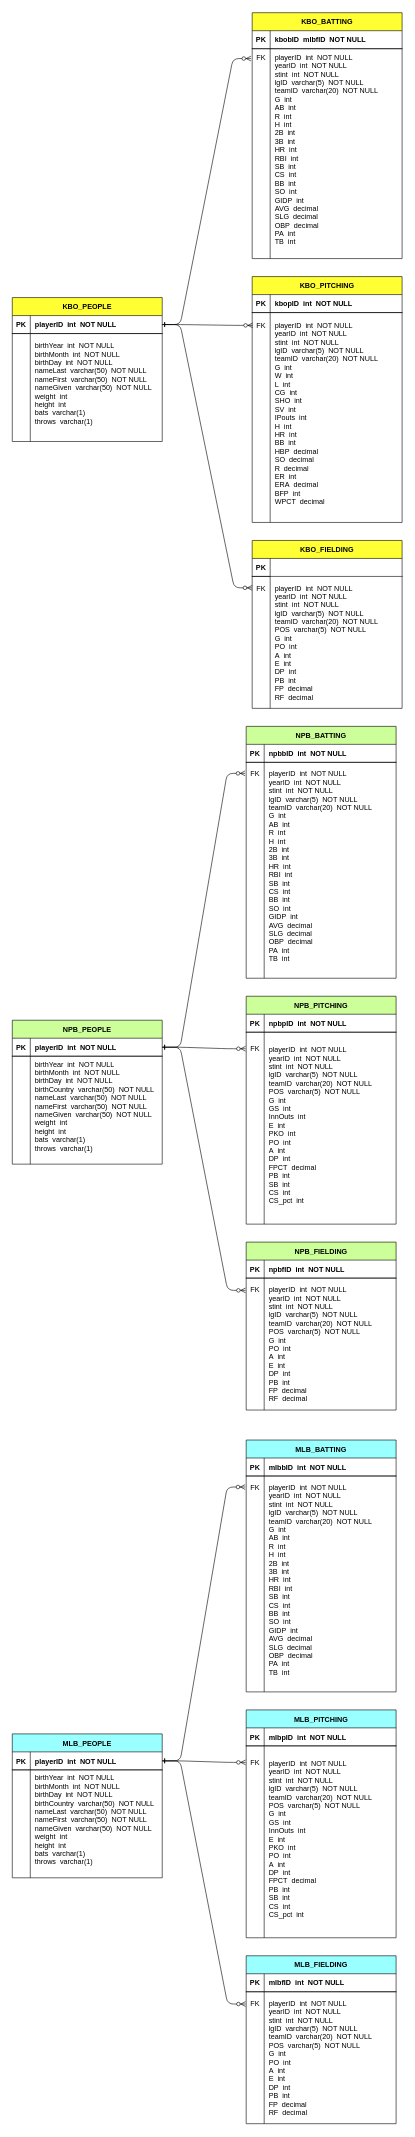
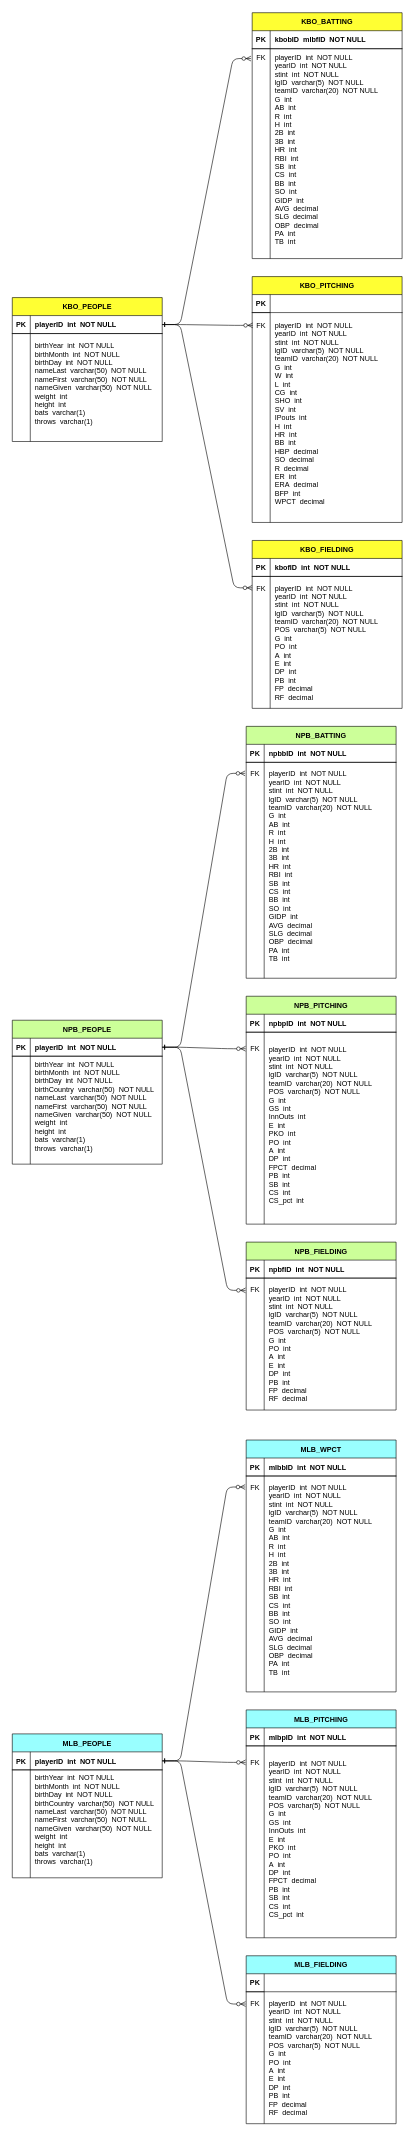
(336, 303) -> none
none -> (336, 567)
(321, 1450) -> (321, 1450)
(330, 1983) -> none
